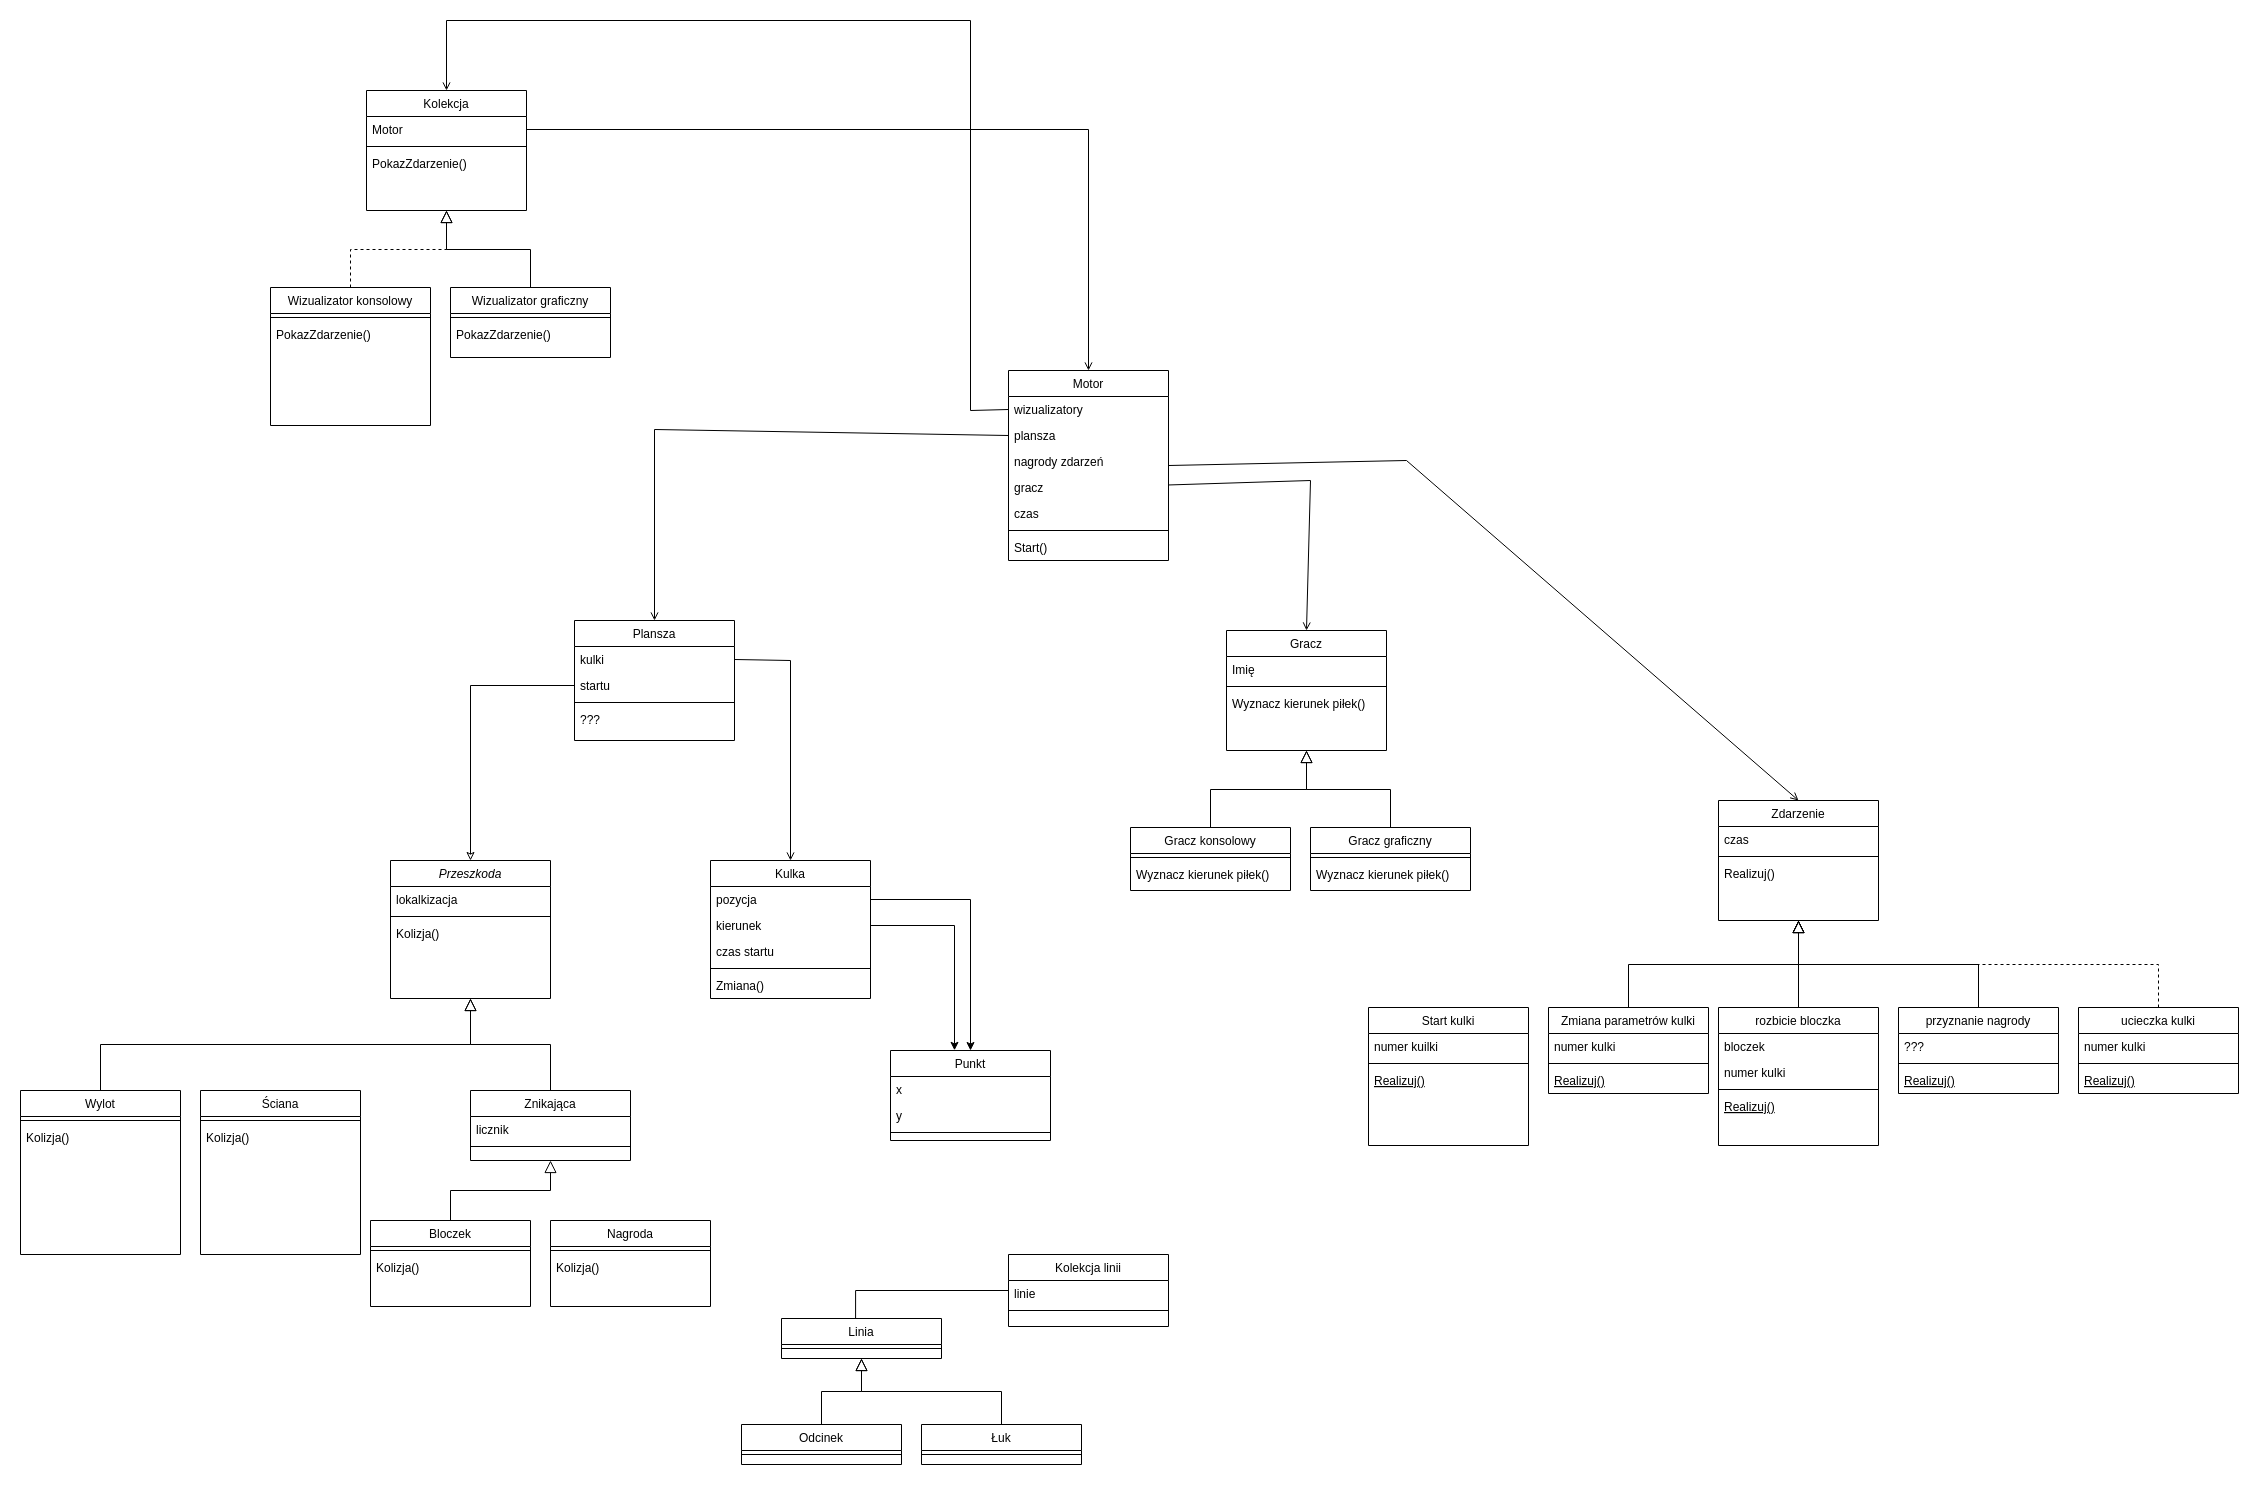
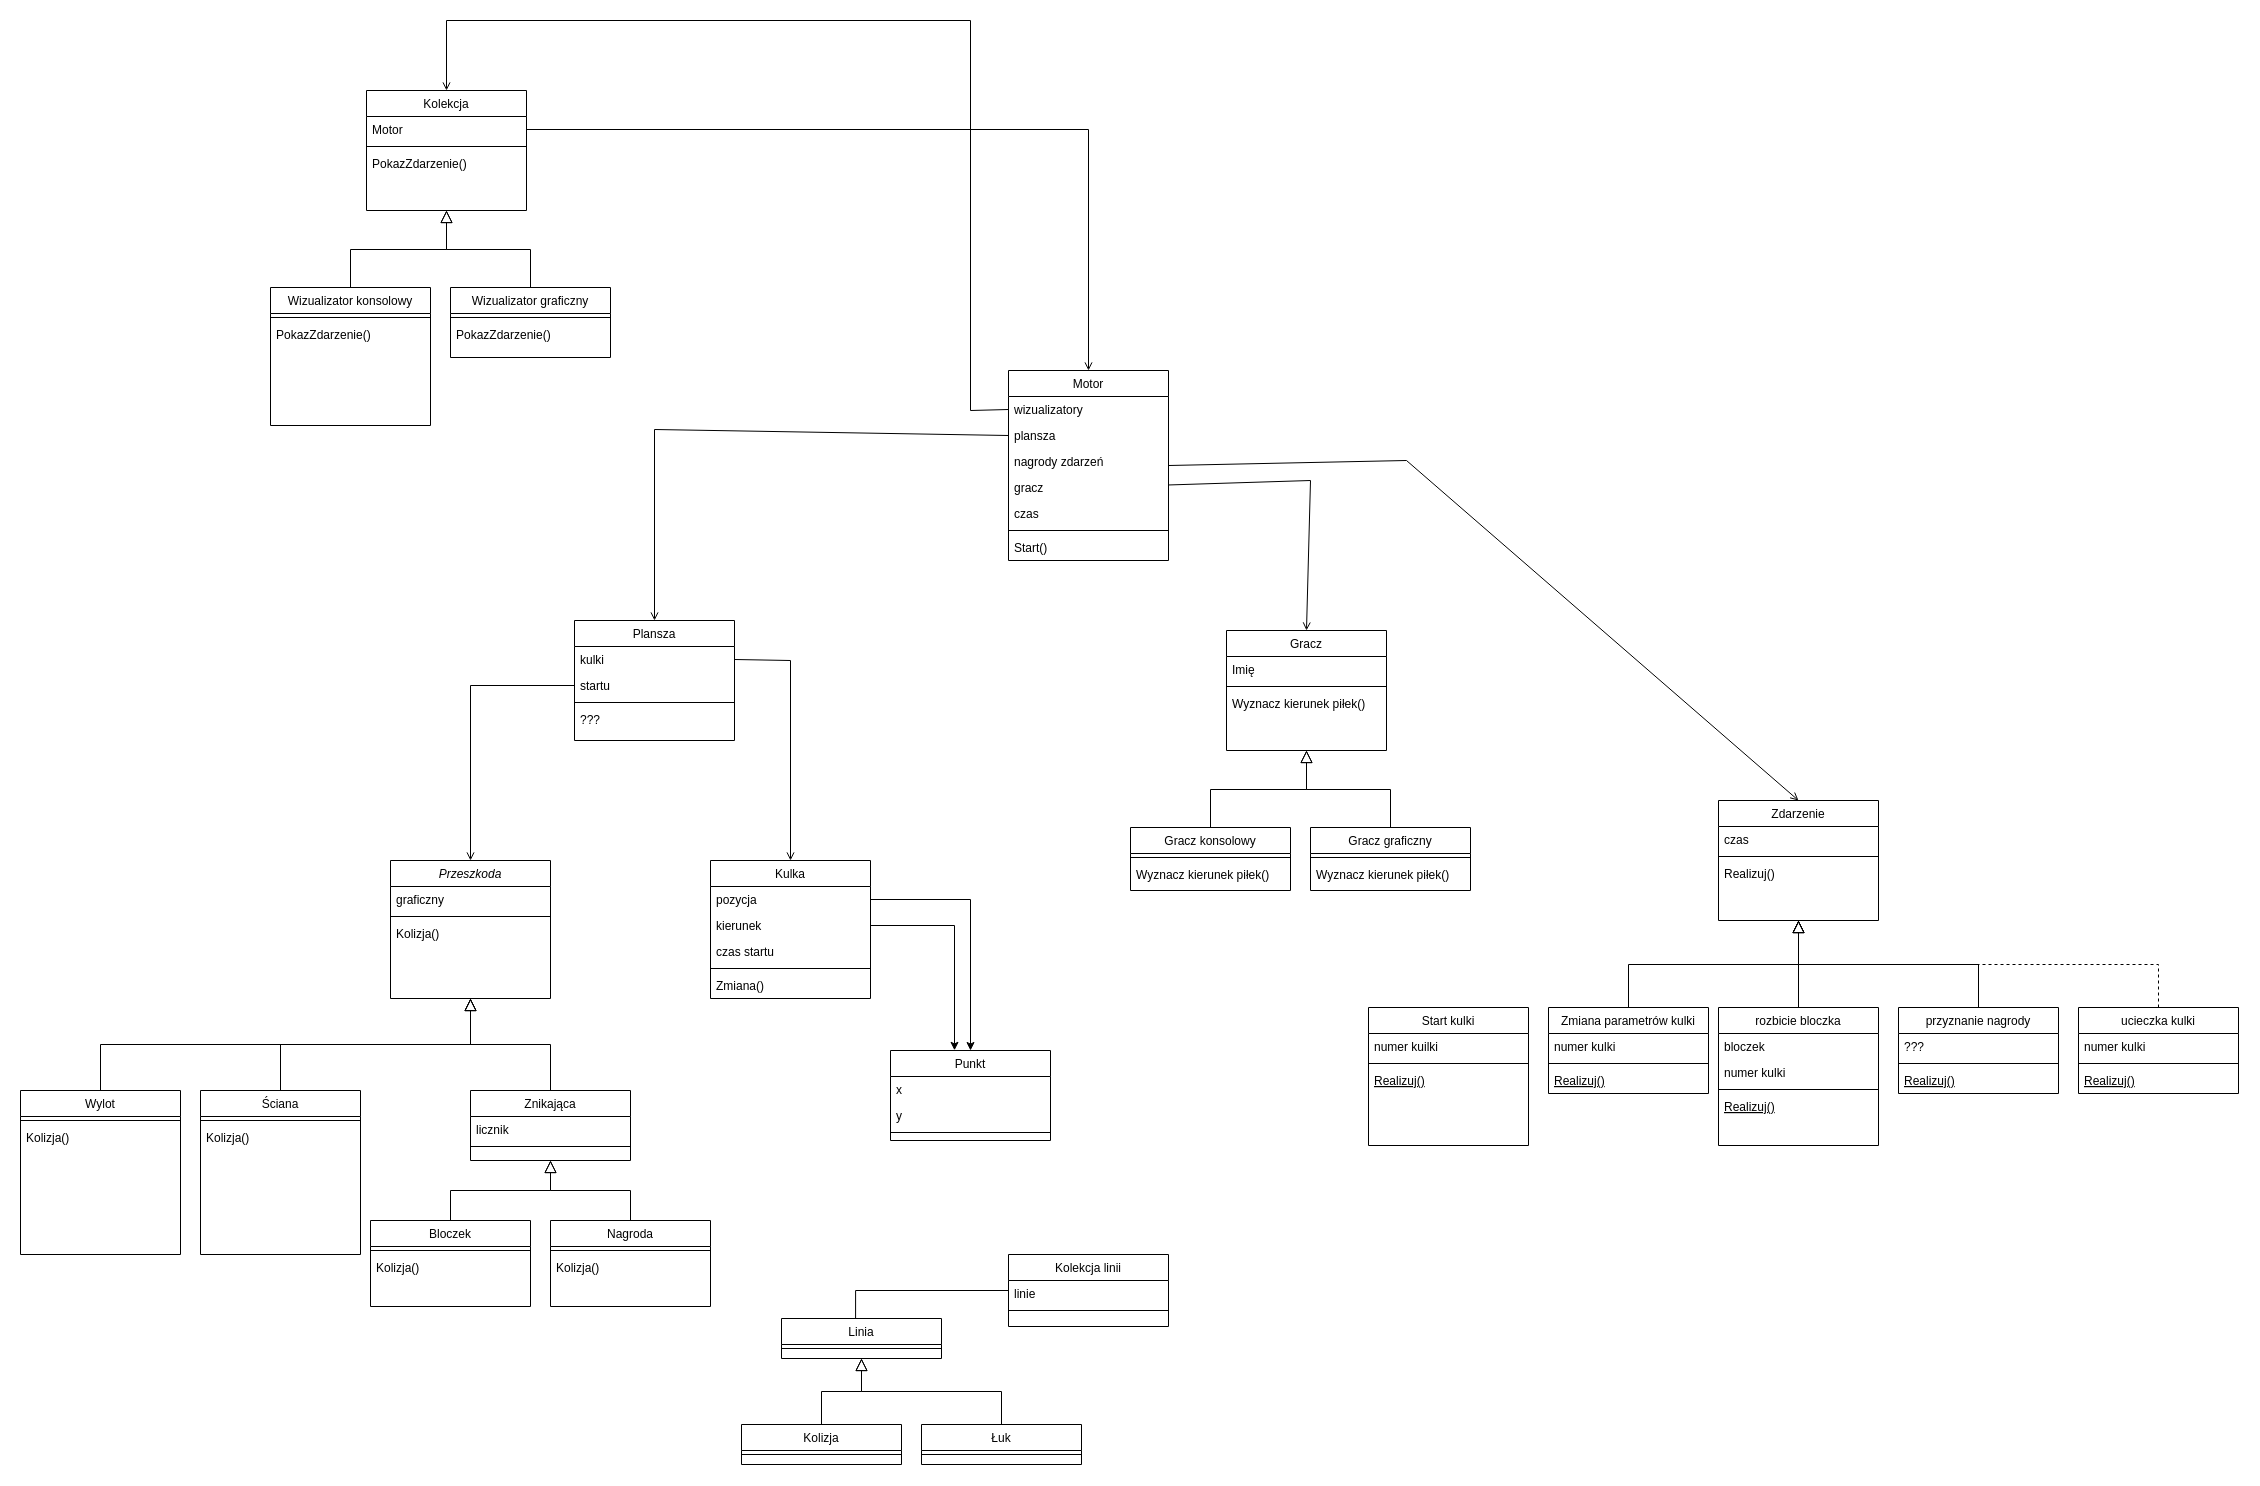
(379, 250) -> (379, 250)
(471, 852) -> (471, 854)
(432, 900) -> (425, 900)
none -> (281, 1069)
none -> (607, 1191)
(821, 1438) -> (821, 1438)
